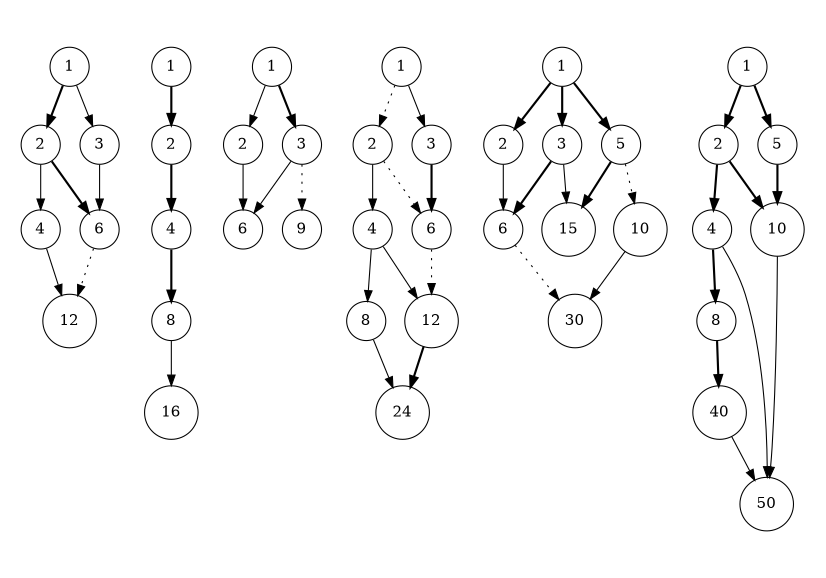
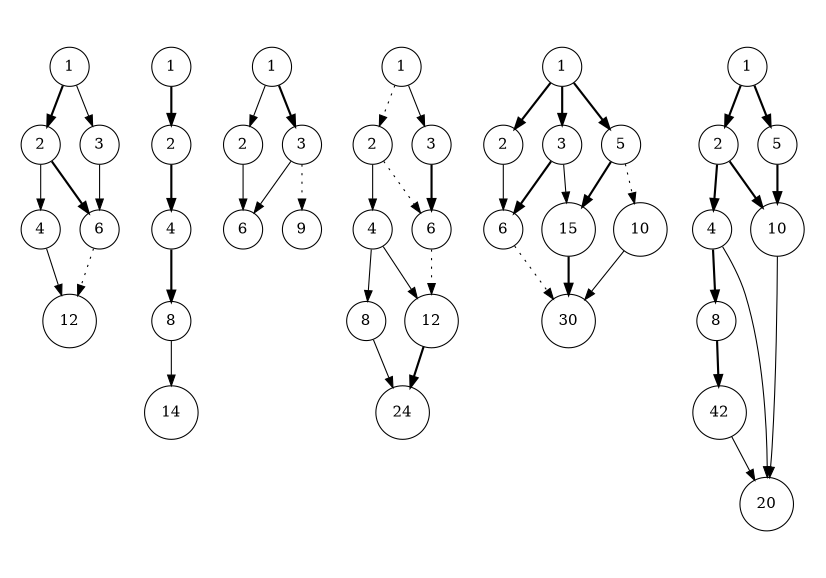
none -> (569, 270)
(171, 413) -> (171, 413)
(720, 413) -> (720, 413)
(767, 504) -> (767, 504)
